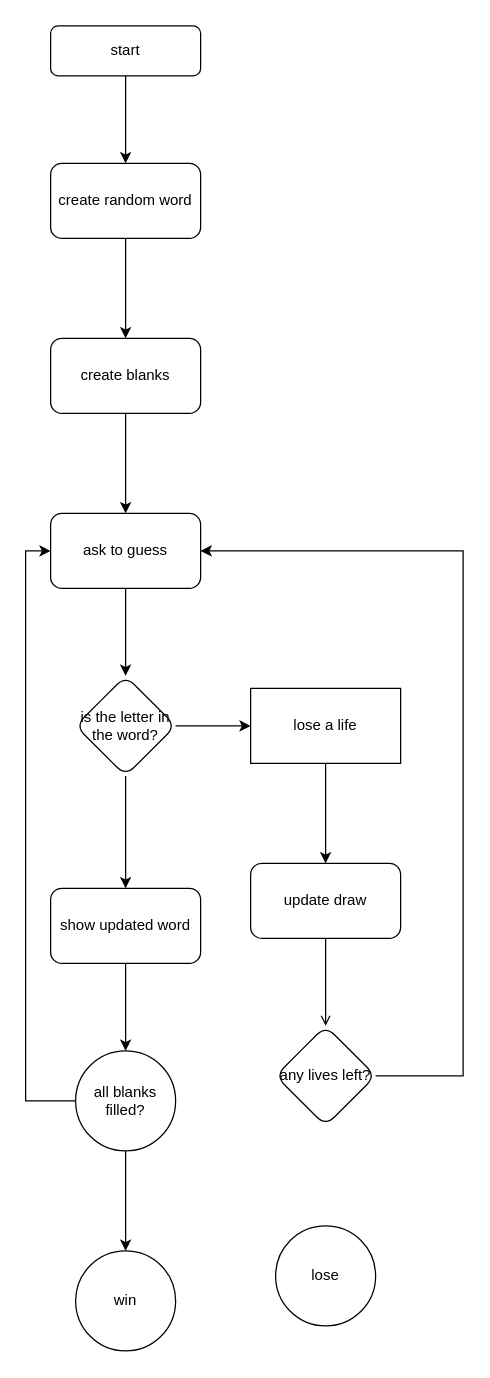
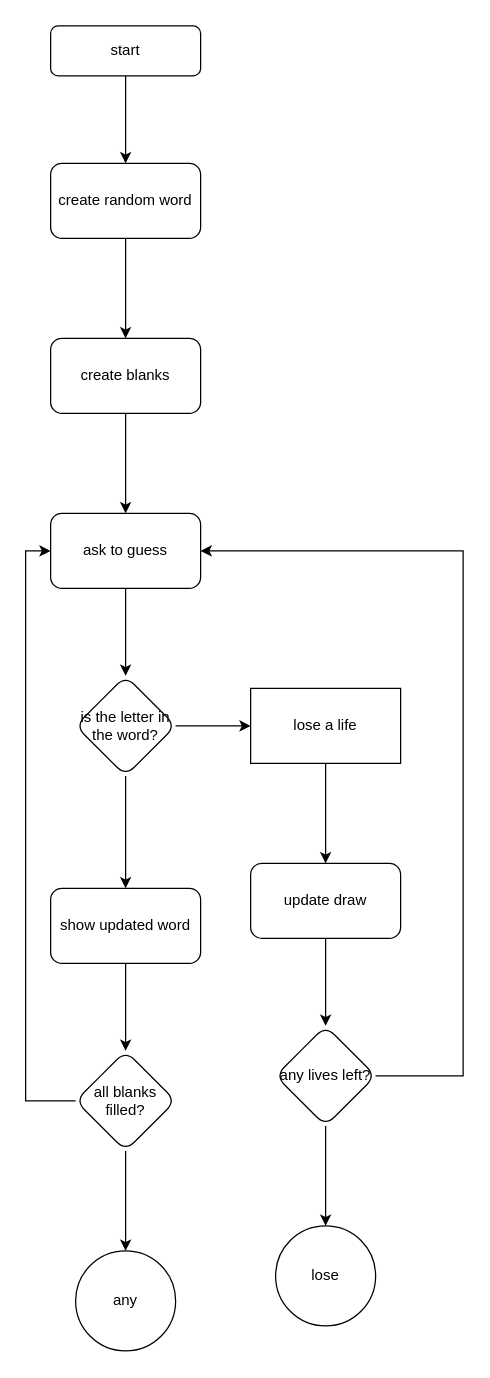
(326, 1018) -> (326, 1016)
(126, 1101) -> (126, 1101)
none -> (326, 1172)
(126, 1301) -> (126, 1301)
